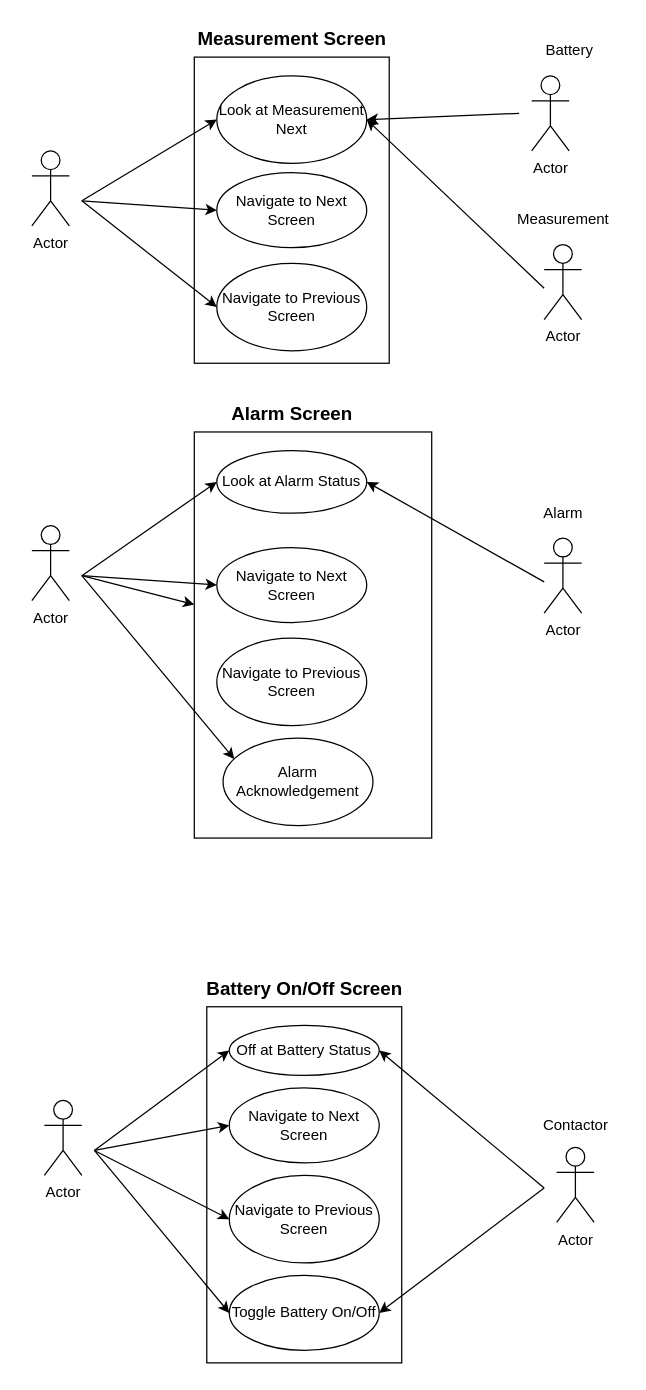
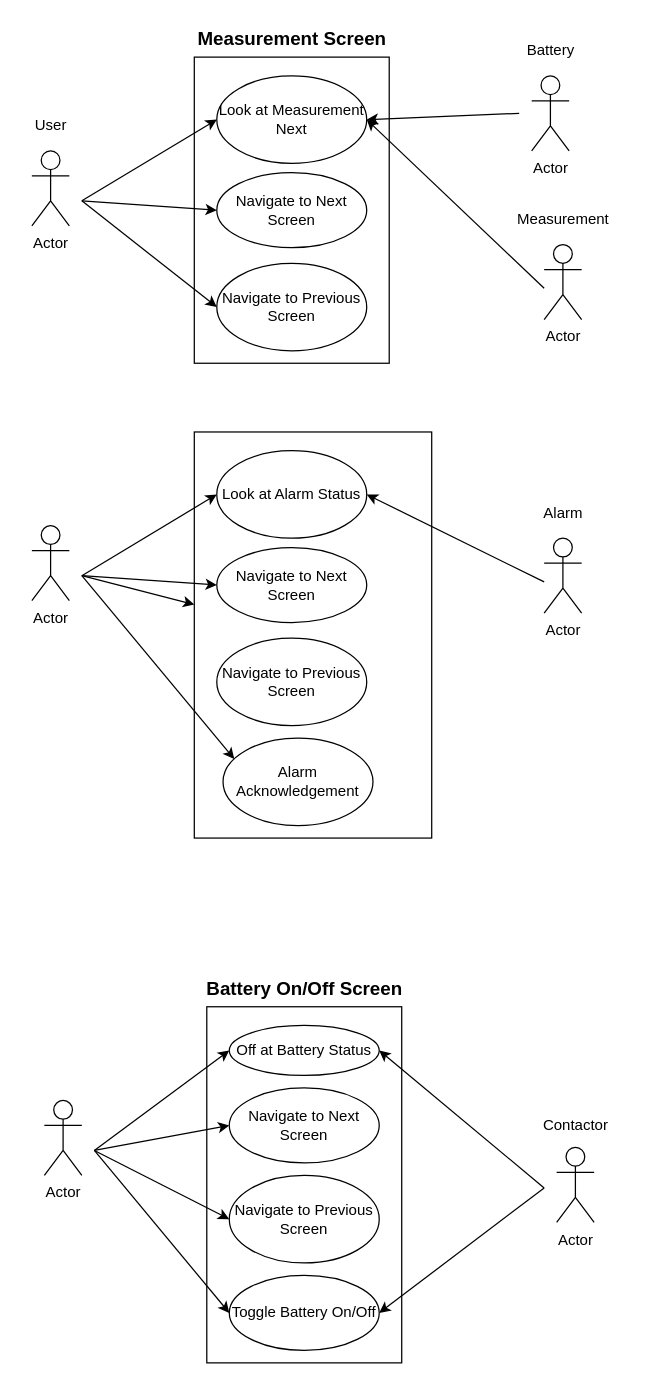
(569, 51) -> (551, 51)
none -> (51, 126)
(292, 413) -> none
(292, 482) -> (292, 494)
